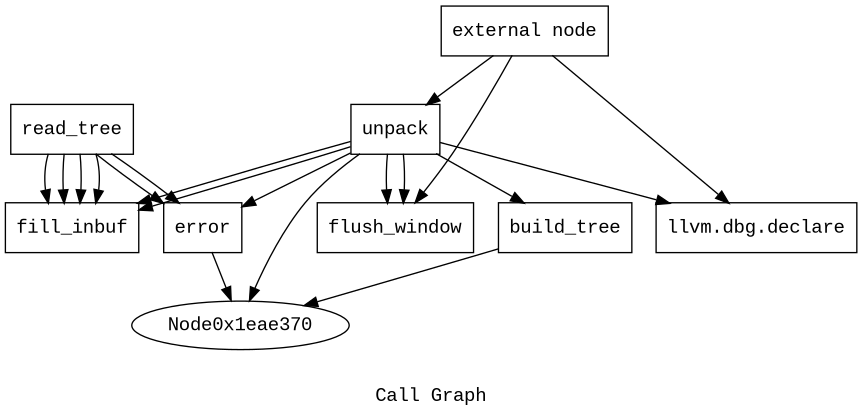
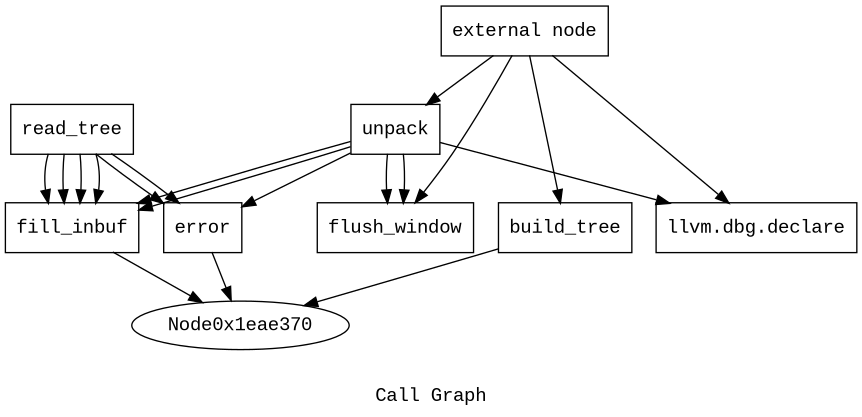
(474, 175) -> (544, 123)
(297, 213) -> (152, 274)
